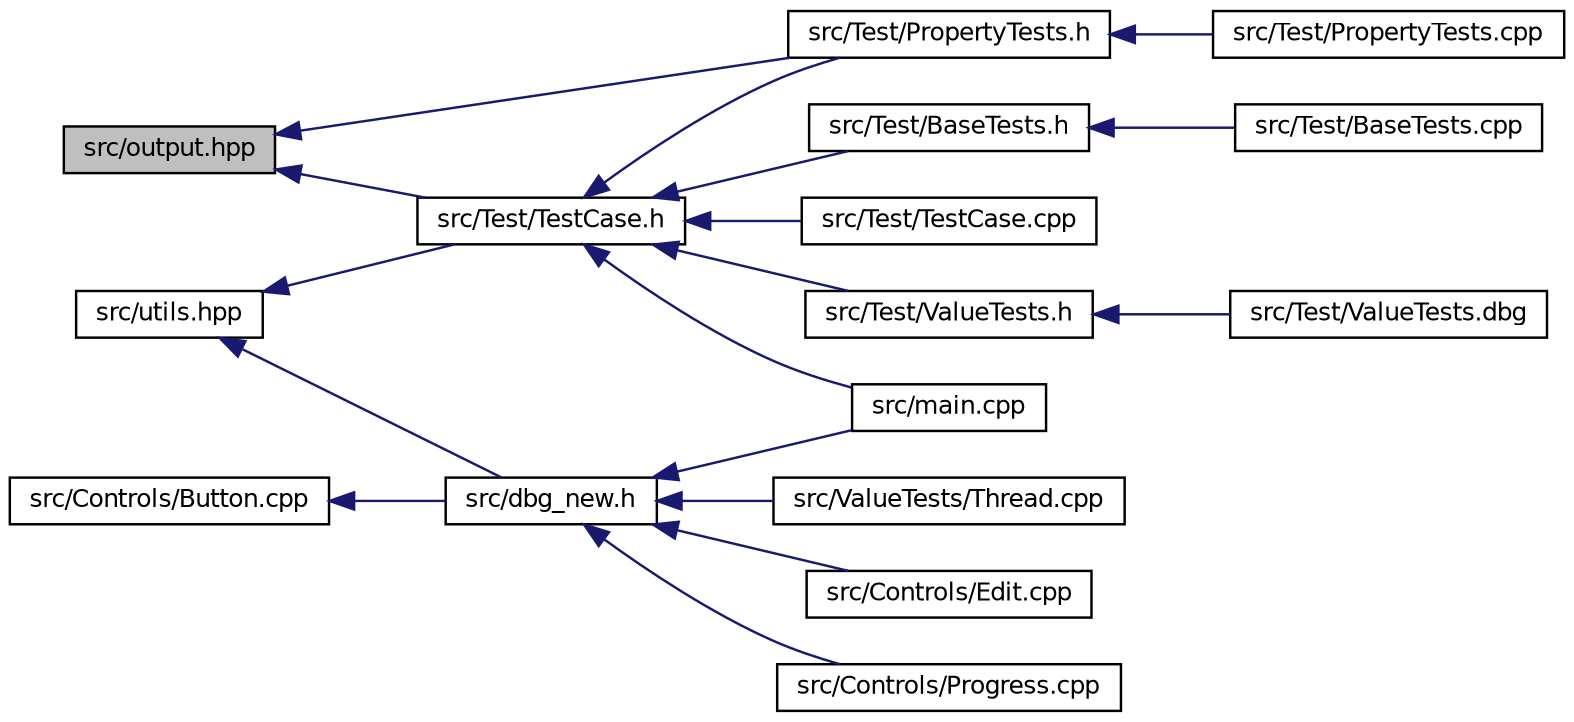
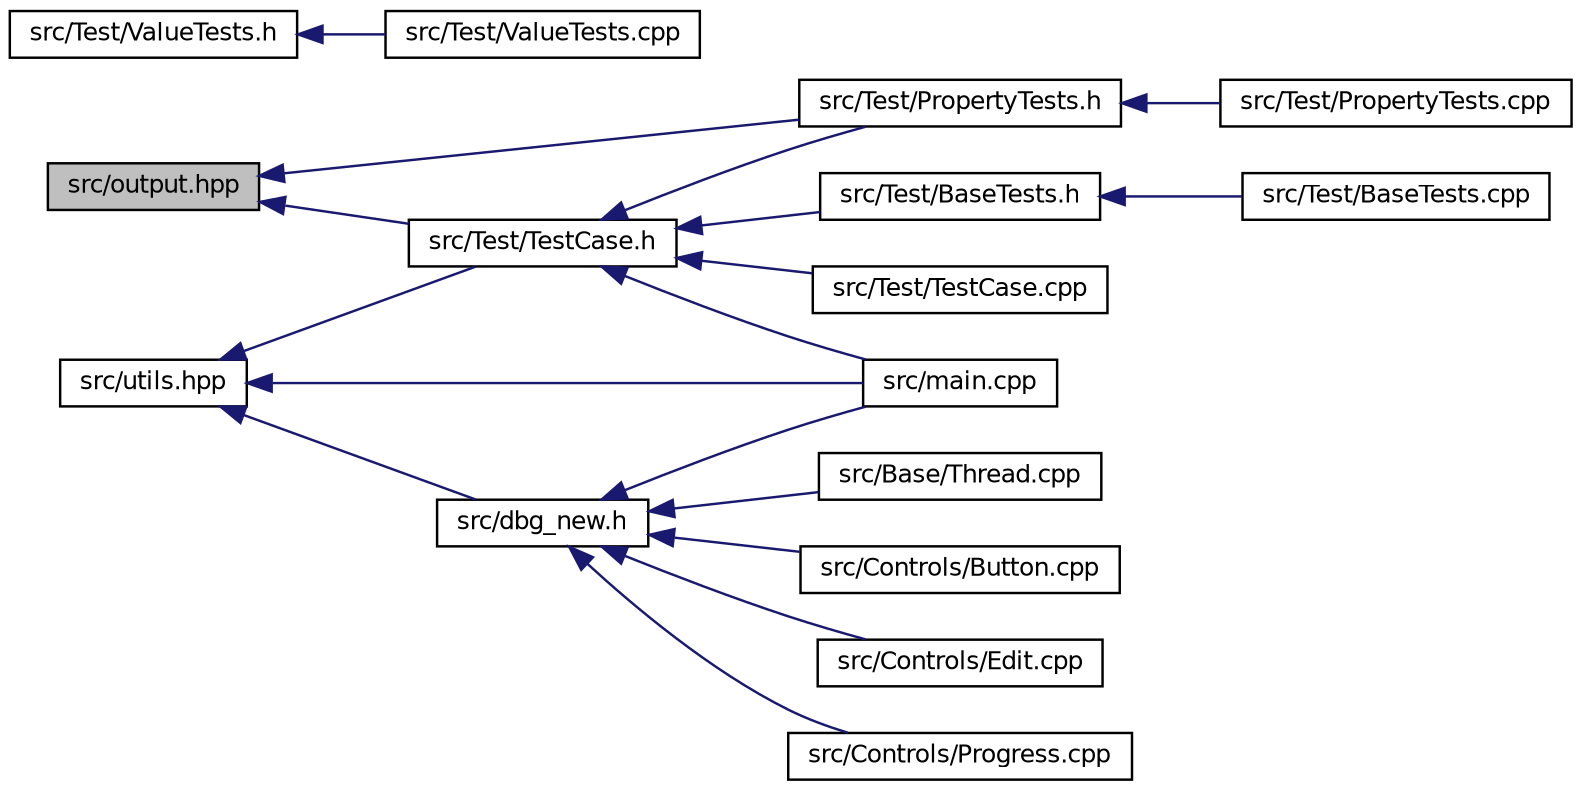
(763, 271) -> none
(1389, 314) -> (543, 34)
none -> (568, 383)
(400, 501) -> (737, 545)
(949, 501) -> (960, 476)
